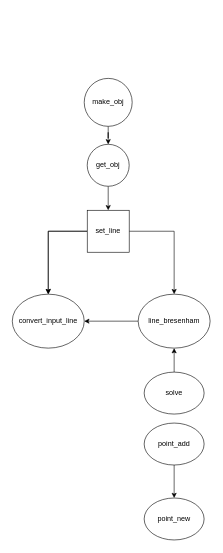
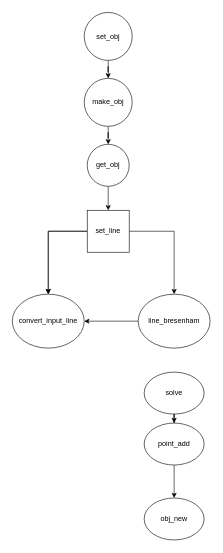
none -> (108, 36)
none -> (108, 71)
(174, 353) -> (174, 421)
(174, 519) -> (174, 519)
